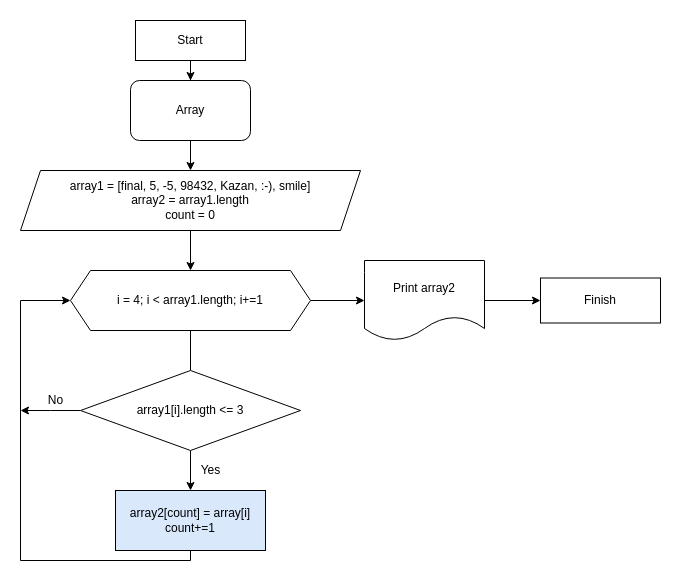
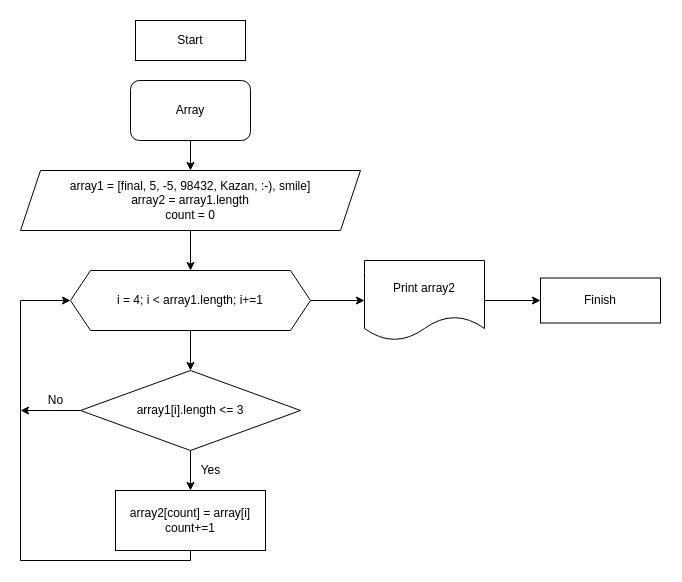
(191, 75) -> none
(191, 365) -> (191, 362)
(191, 521) -> (191, 521)
